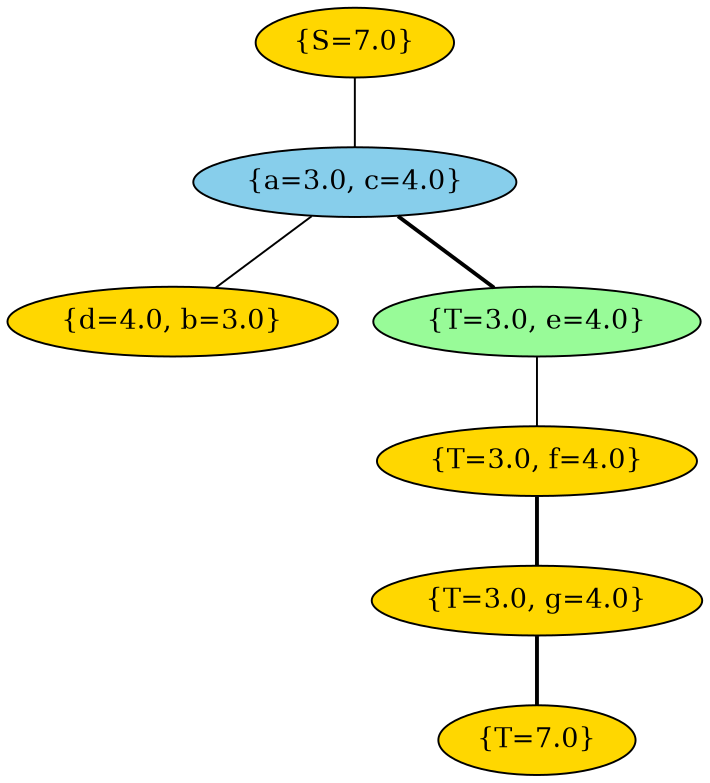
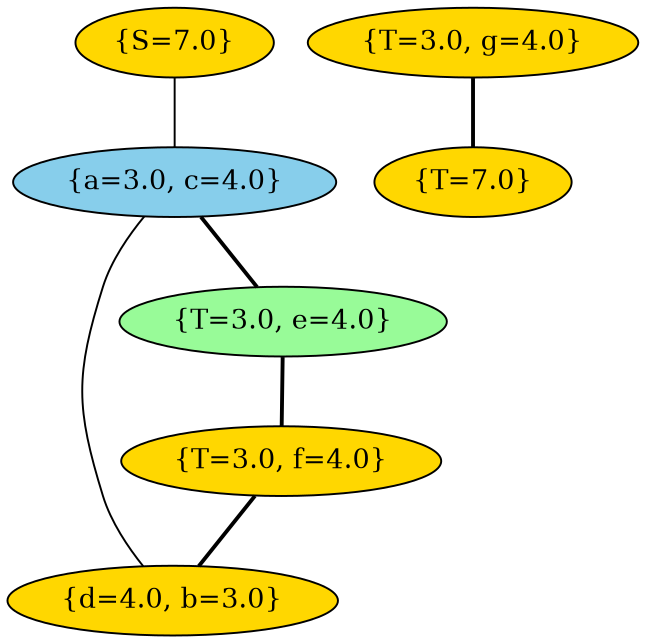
(537, 392) -> (282, 392)
(537, 531) -> (227, 531)
